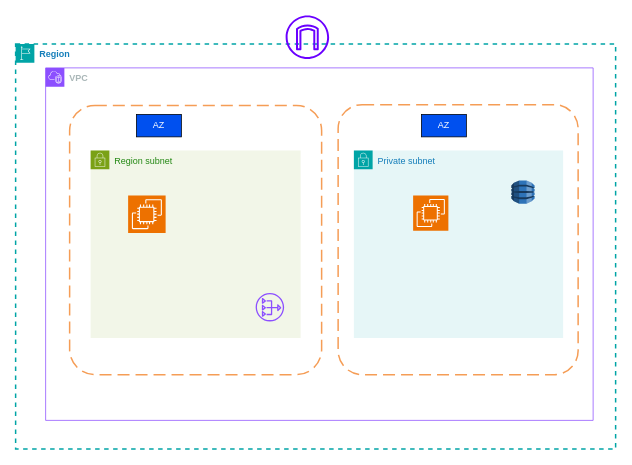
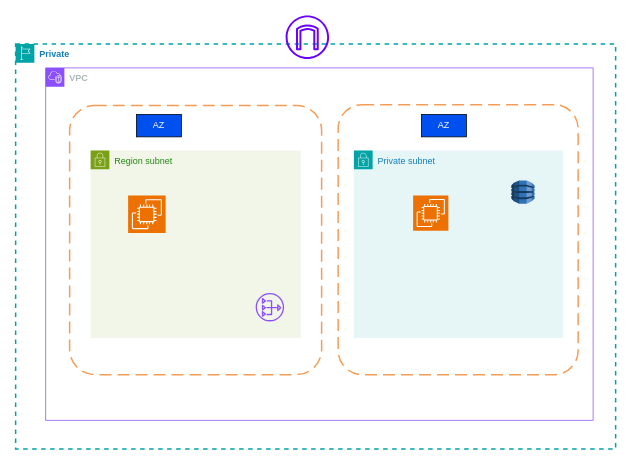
(53, 55) -> (56, 55)
